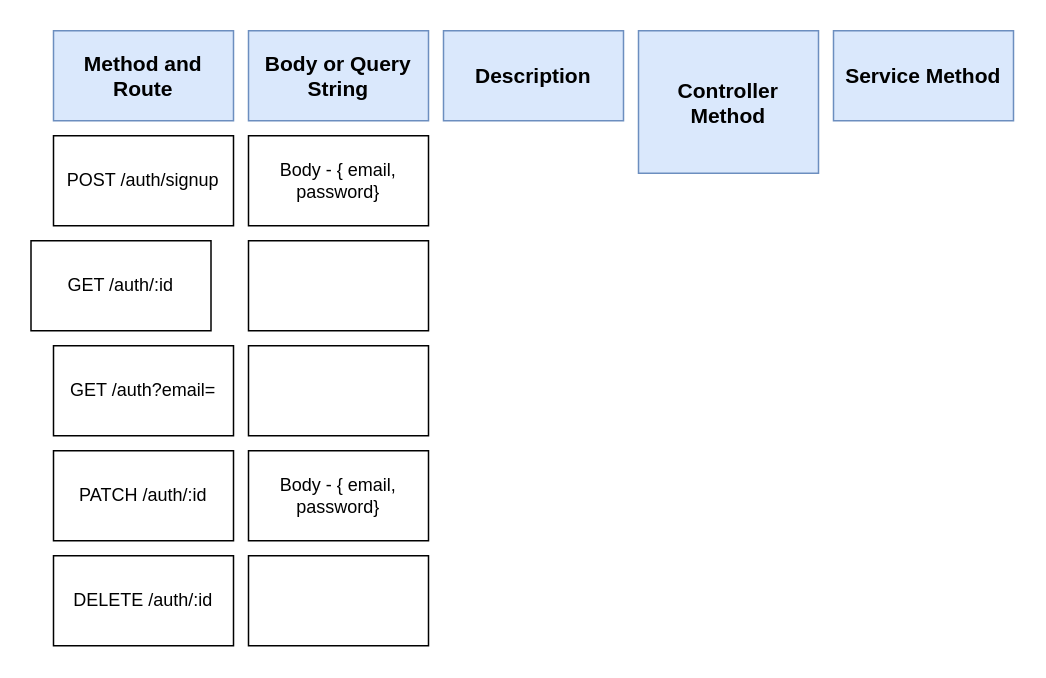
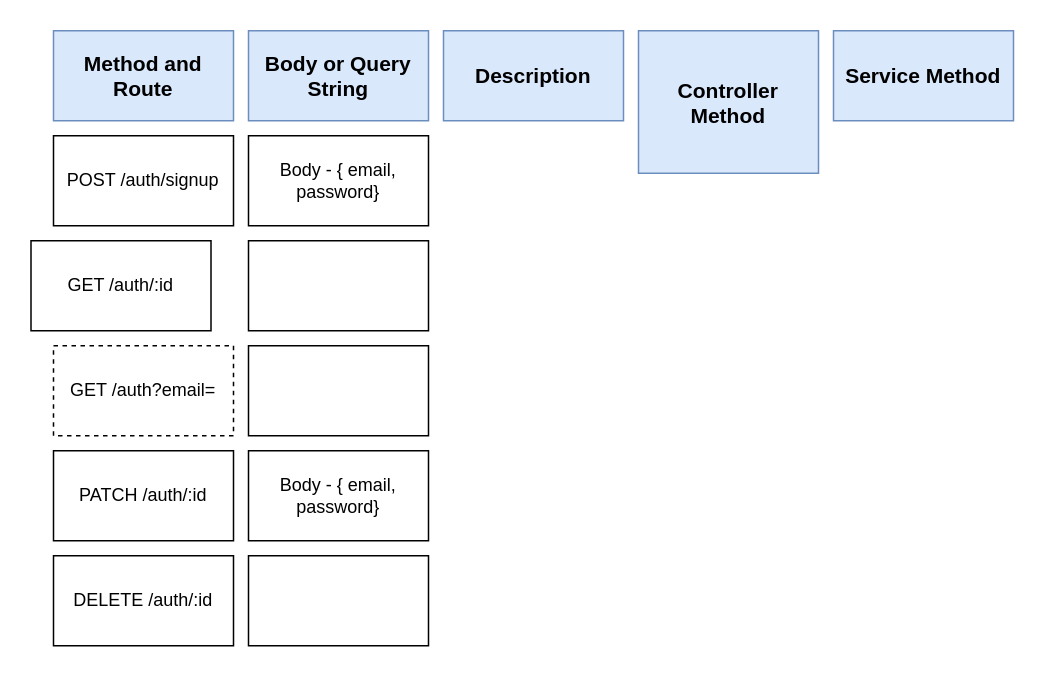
(143, 391) -> (143, 391)
